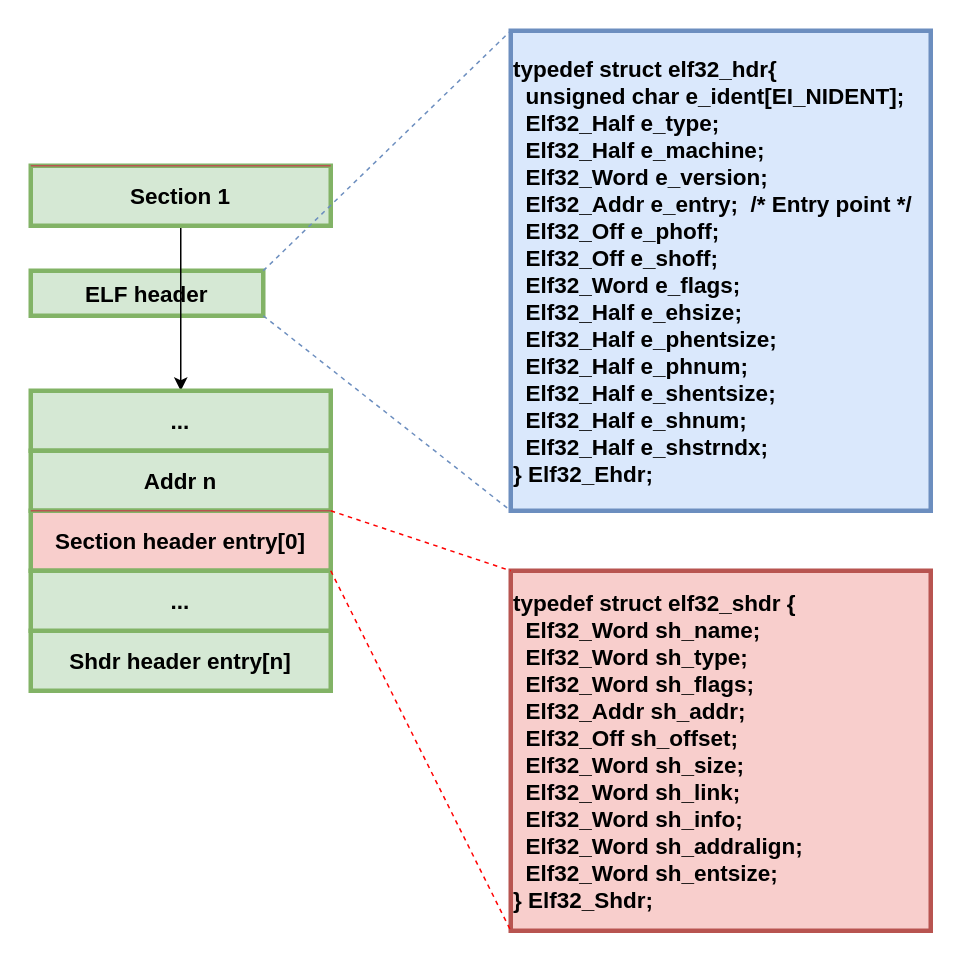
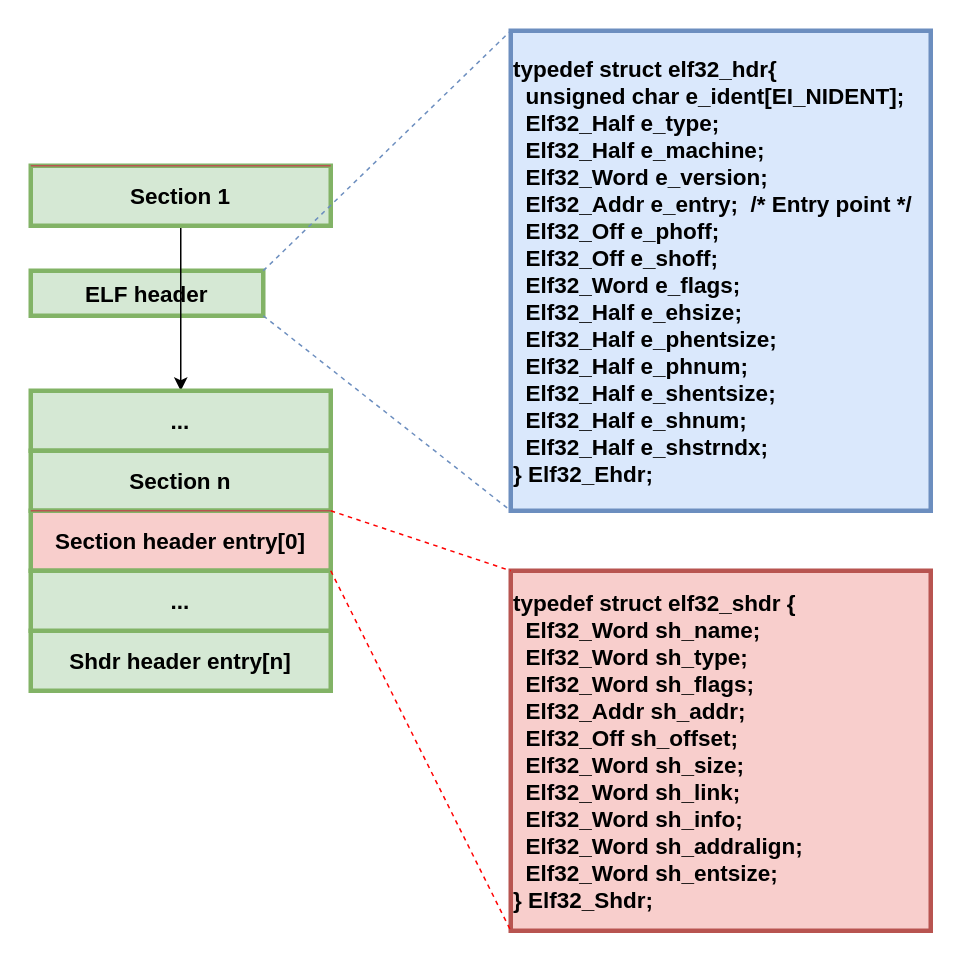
(181, 481) -> (181, 481)
